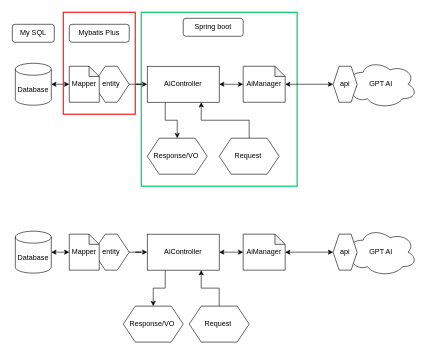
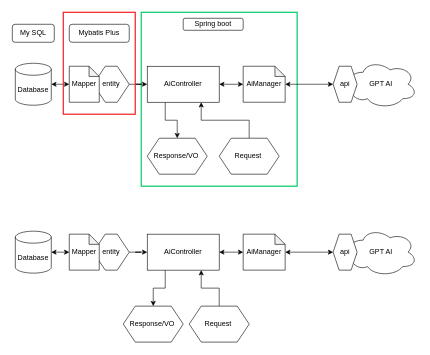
(213, 27) -> (213, 24)
